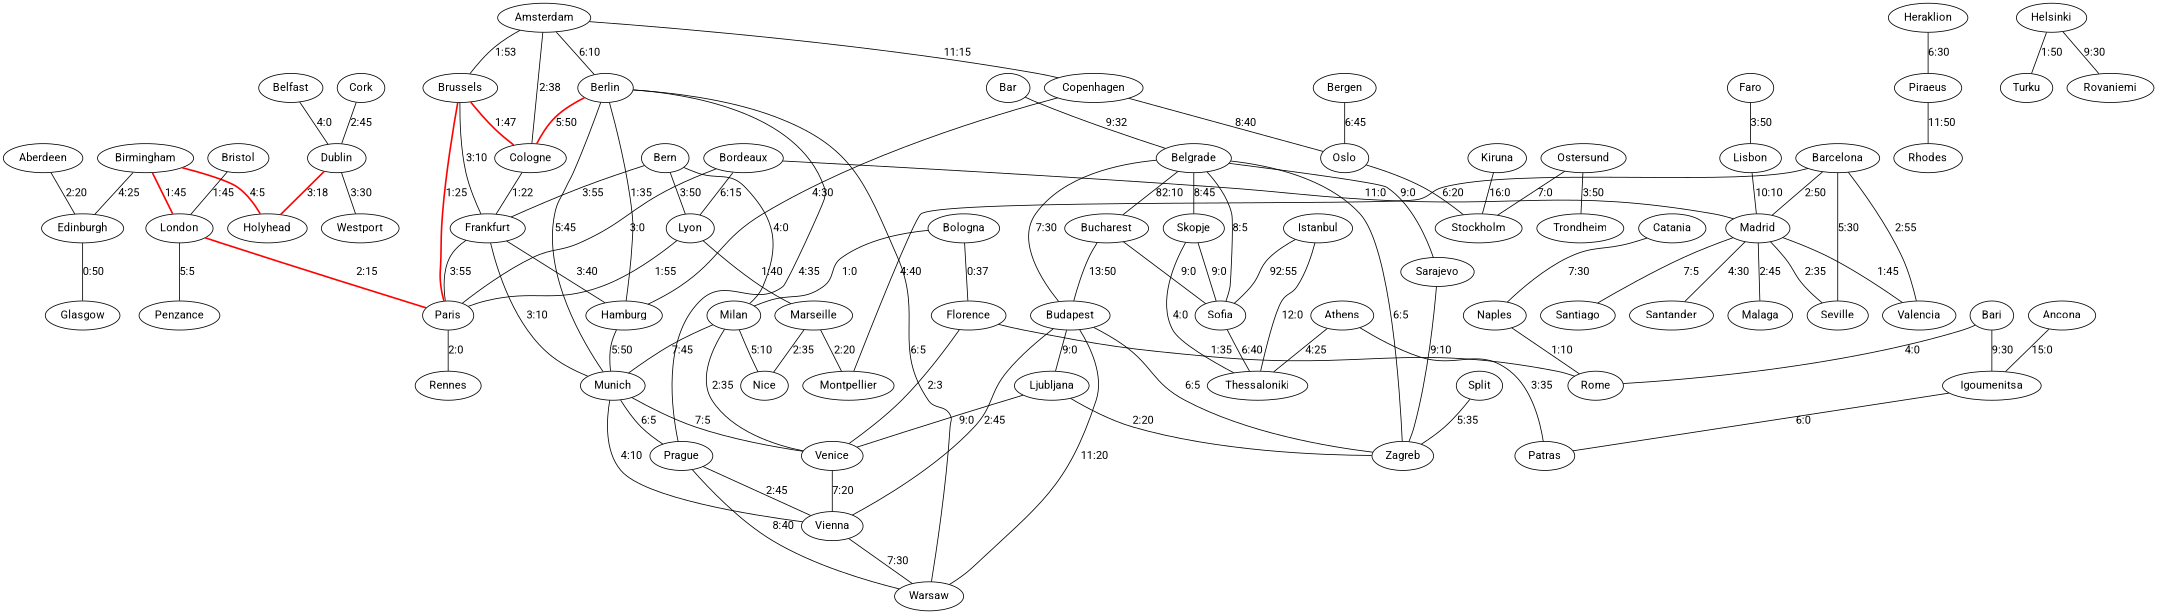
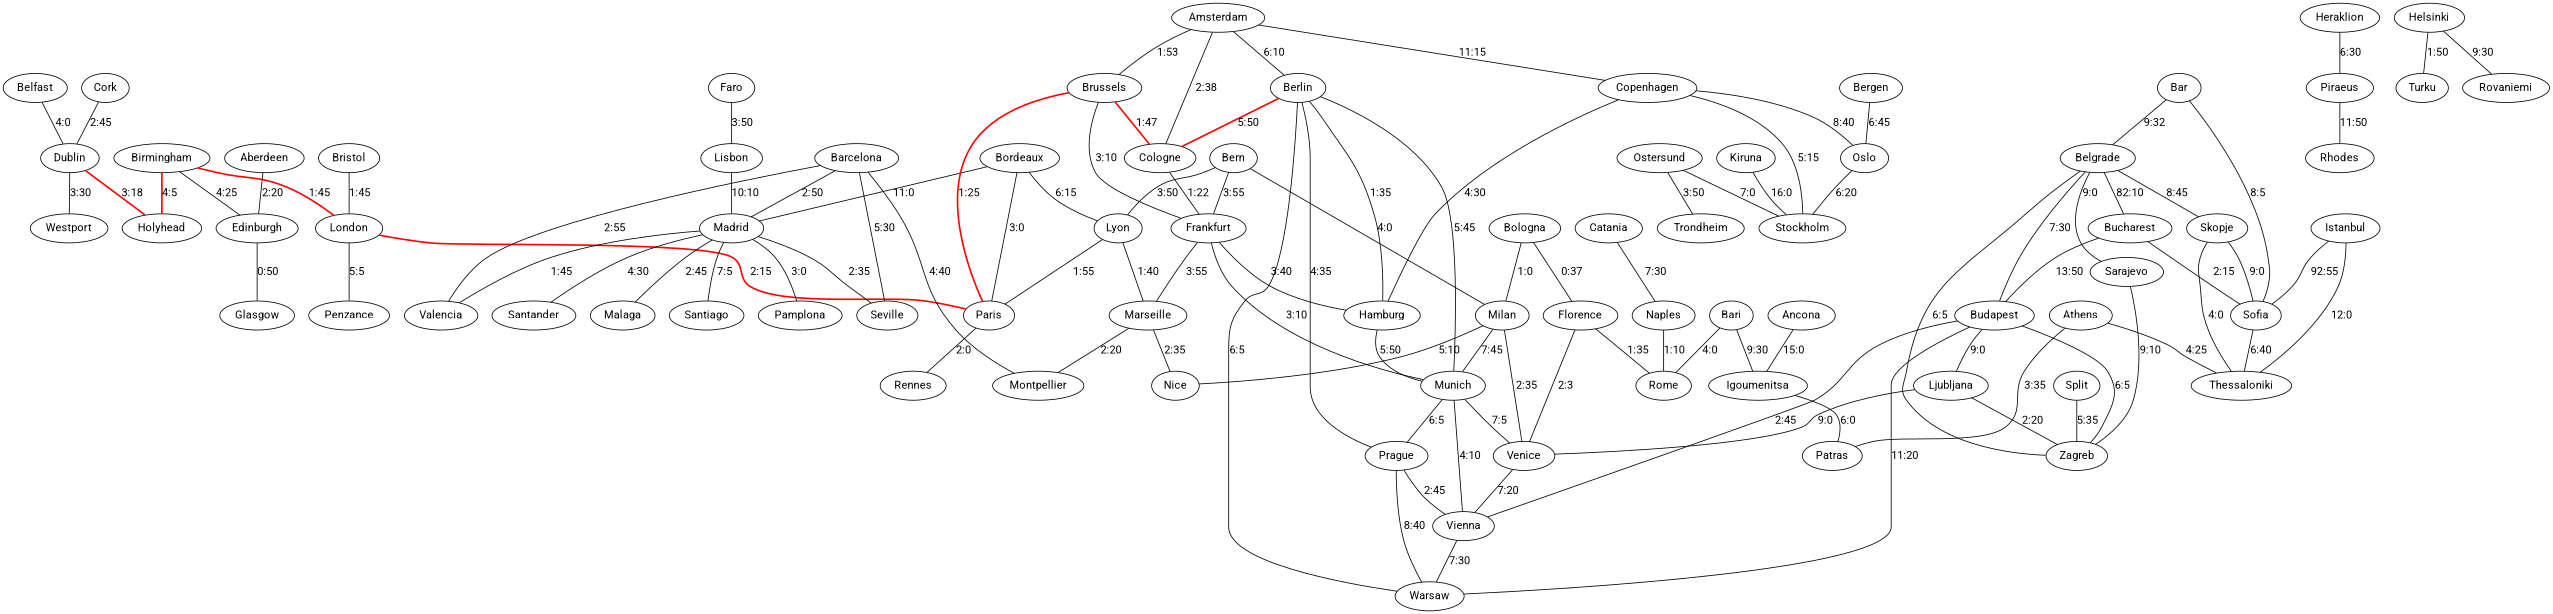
none -> (1771, 133)
(1232, 233) -> (2248, 195)
(446, 267) -> (1176, 271)
(1189, 272) -> (2224, 272)
none -> (800, 316)
